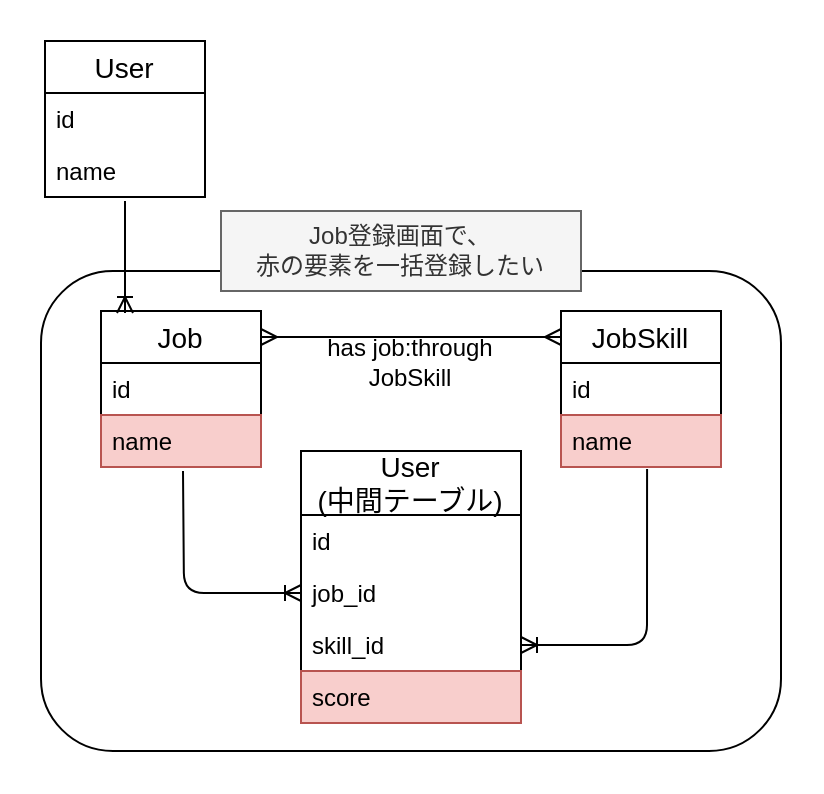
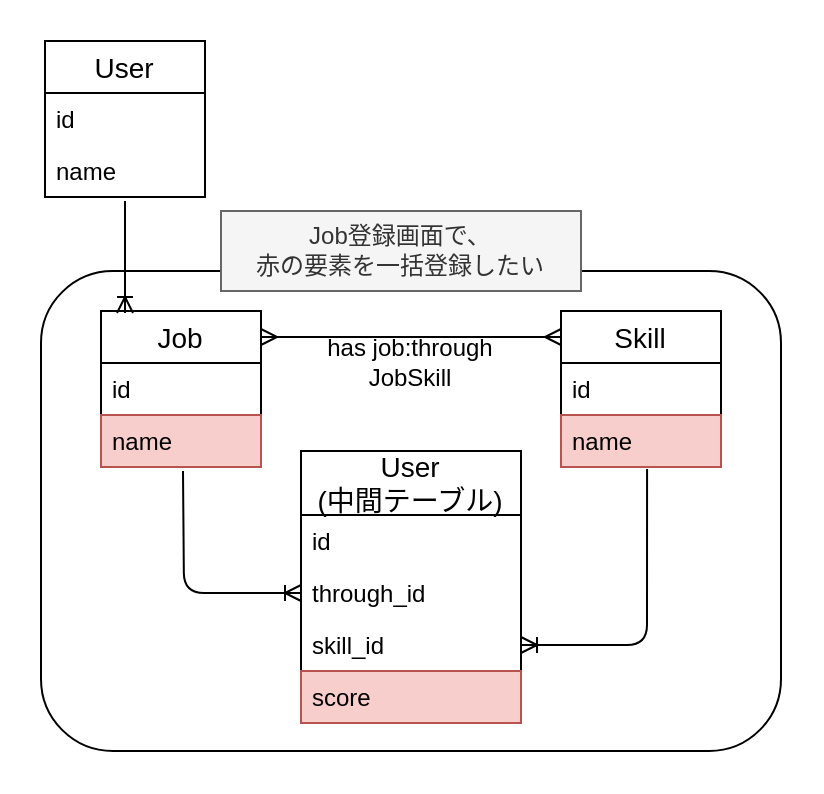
(640, 339) -> (640, 339)
(349, 594) -> (376, 594)
